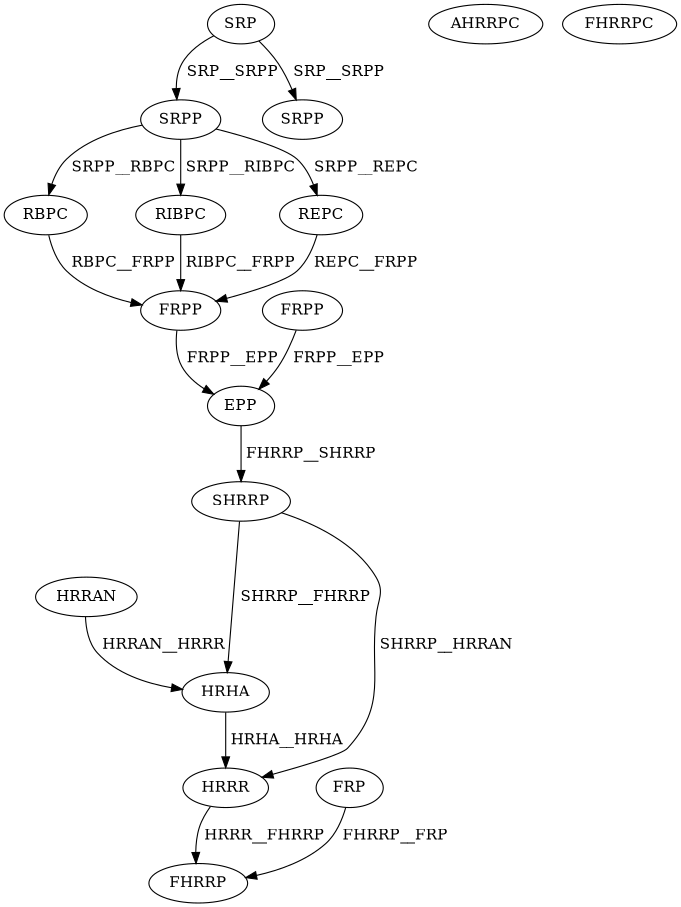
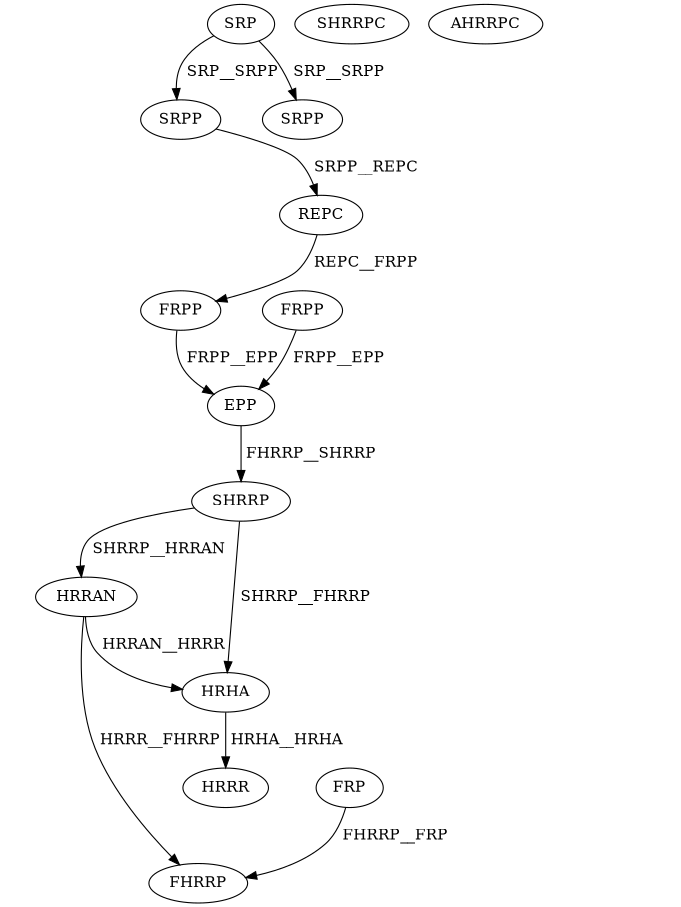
none -> (352, 24)
(620, 24) -> none
(46, 215) -> none
(181, 215) -> none
(375, 647) -> (126, 522)
(199, 828) -> (95, 749)
